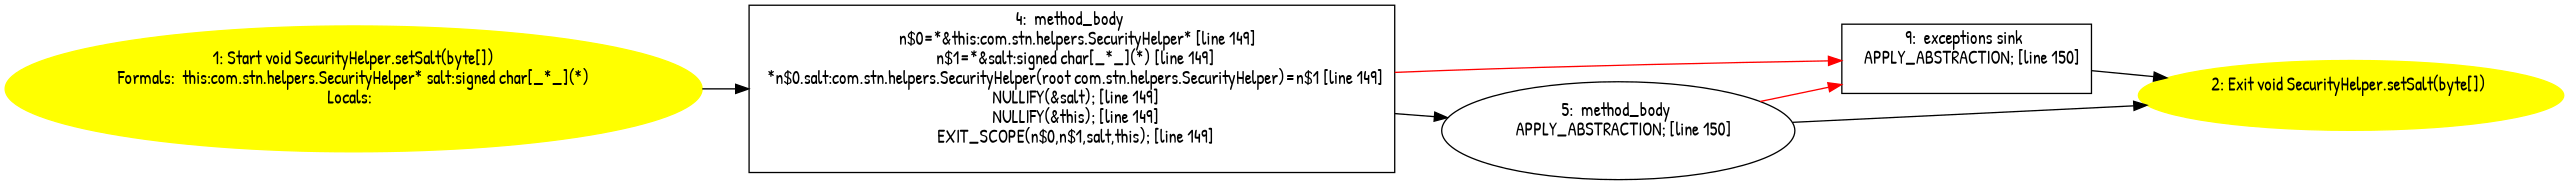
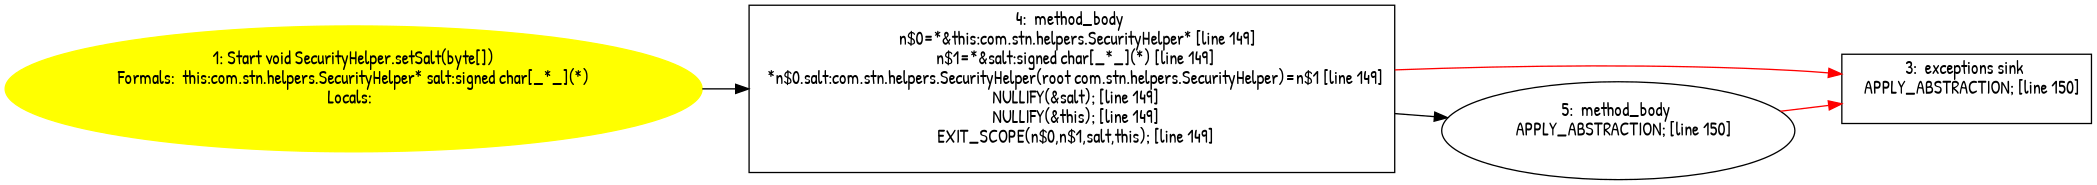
(1967, 59) -> (1967, 89)
(2351, 95) -> none
